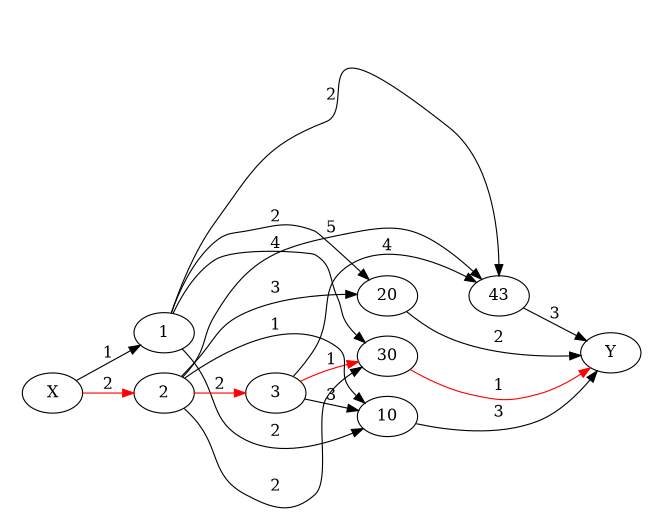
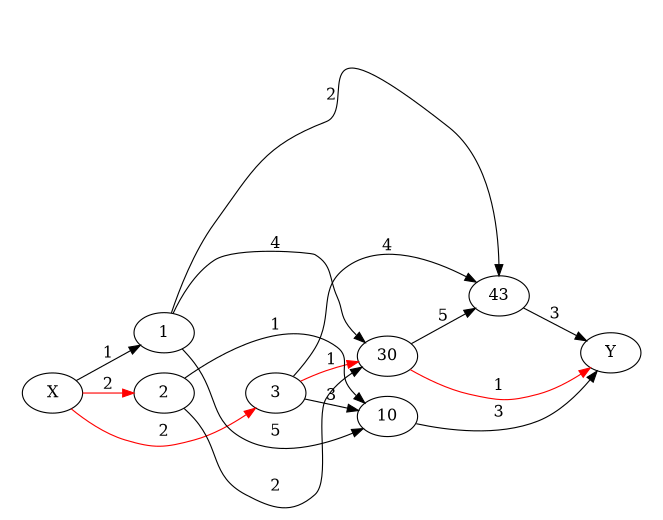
(302, 244) -> (438, 329)
(387, 296) -> none
(218, 393) -> (157, 446)
(276, 432) -> (276, 432)
